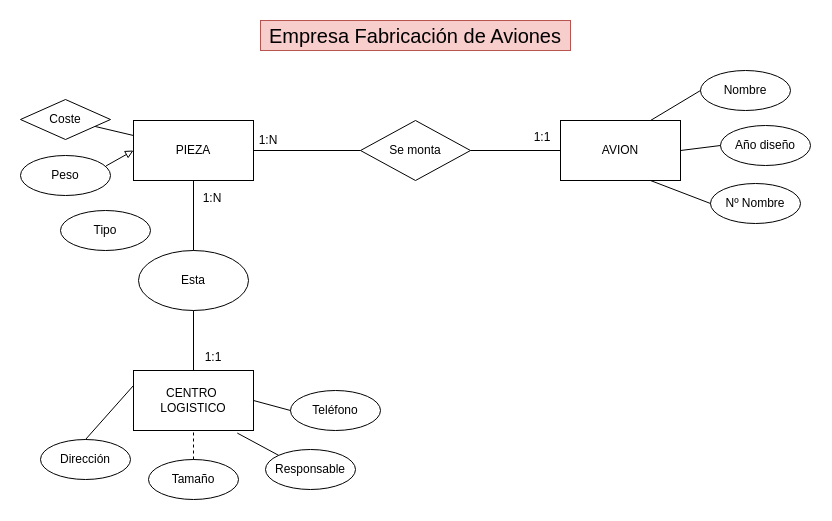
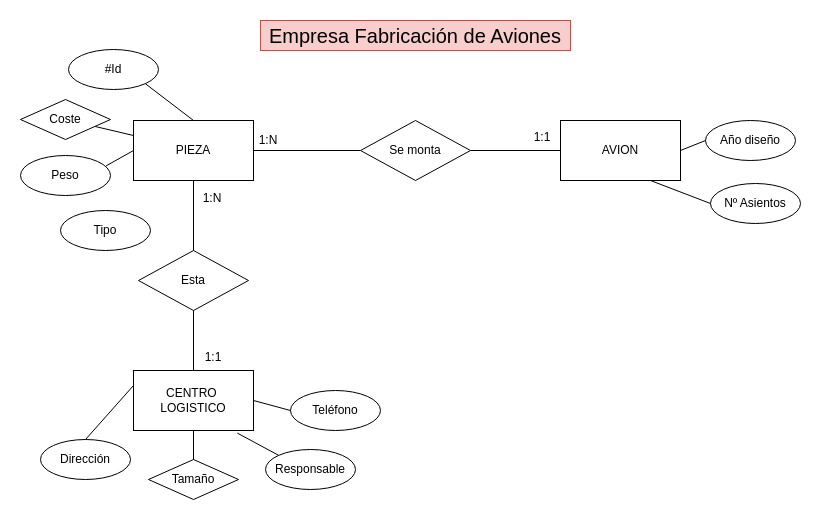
none -> (114, 70)
(746, 91) -> none
none -> (169, 102)
(676, 106) -> none
(766, 146) -> (751, 141)
(125, 155) -> (128, 153)
(756, 204) -> (756, 204)
(194, 281) -> (194, 281)
(194, 446) -> (194, 446)
(194, 480) -> (194, 480)
